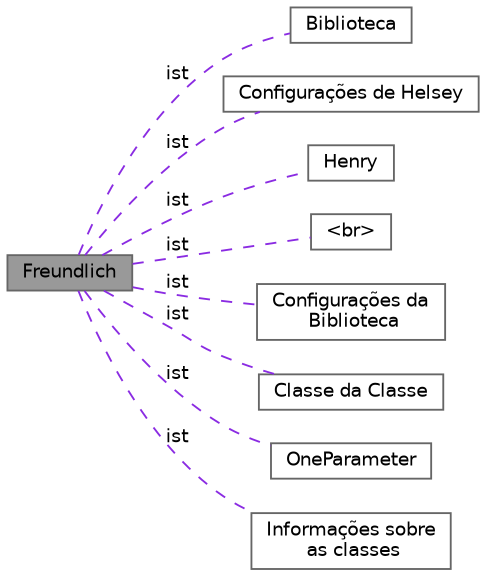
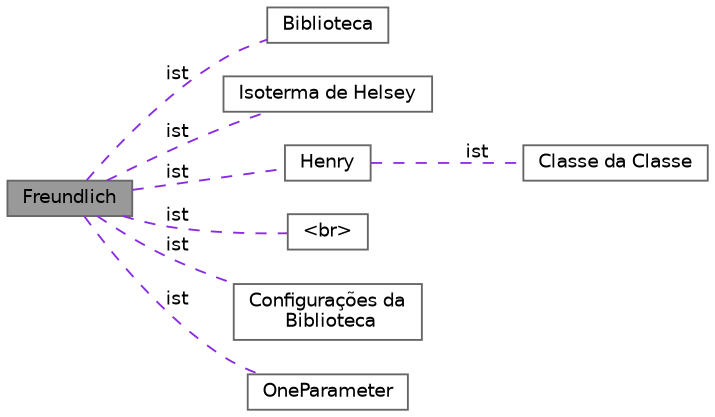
(351, 94) -> (328, 94)
(187, 338) -> (447, 163)
(351, 541) -> none
